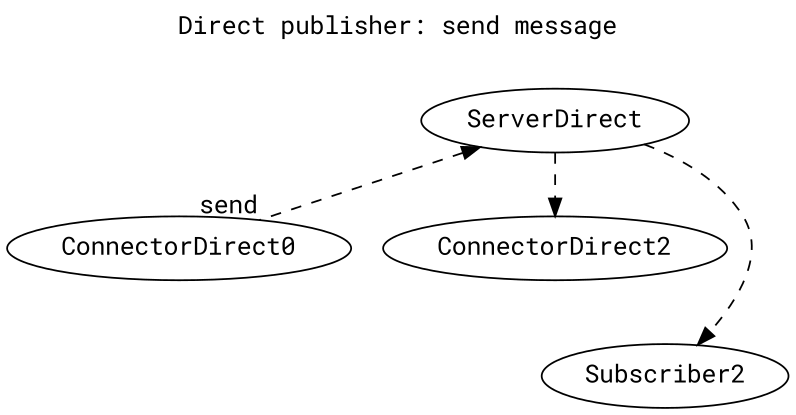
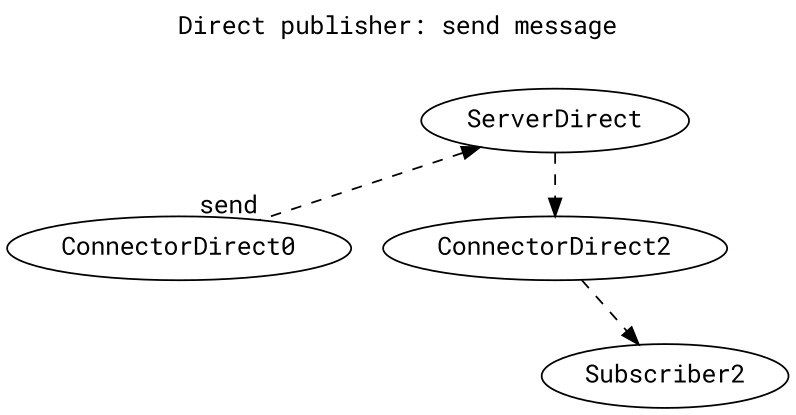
(744, 218) -> (604, 306)
